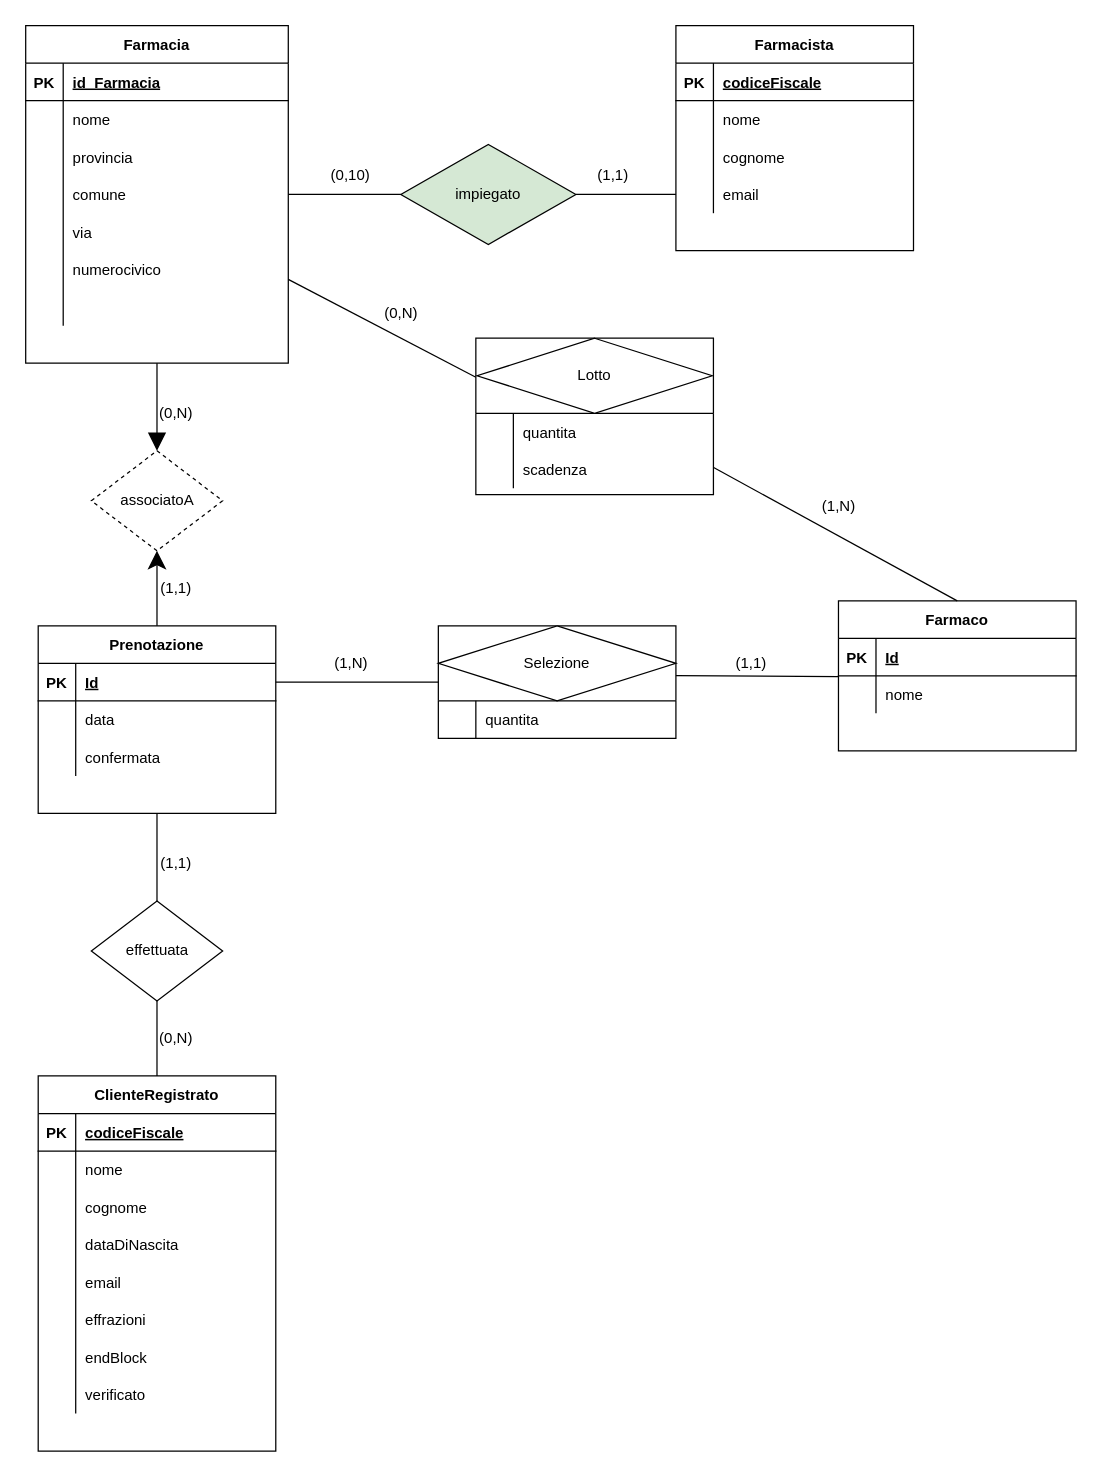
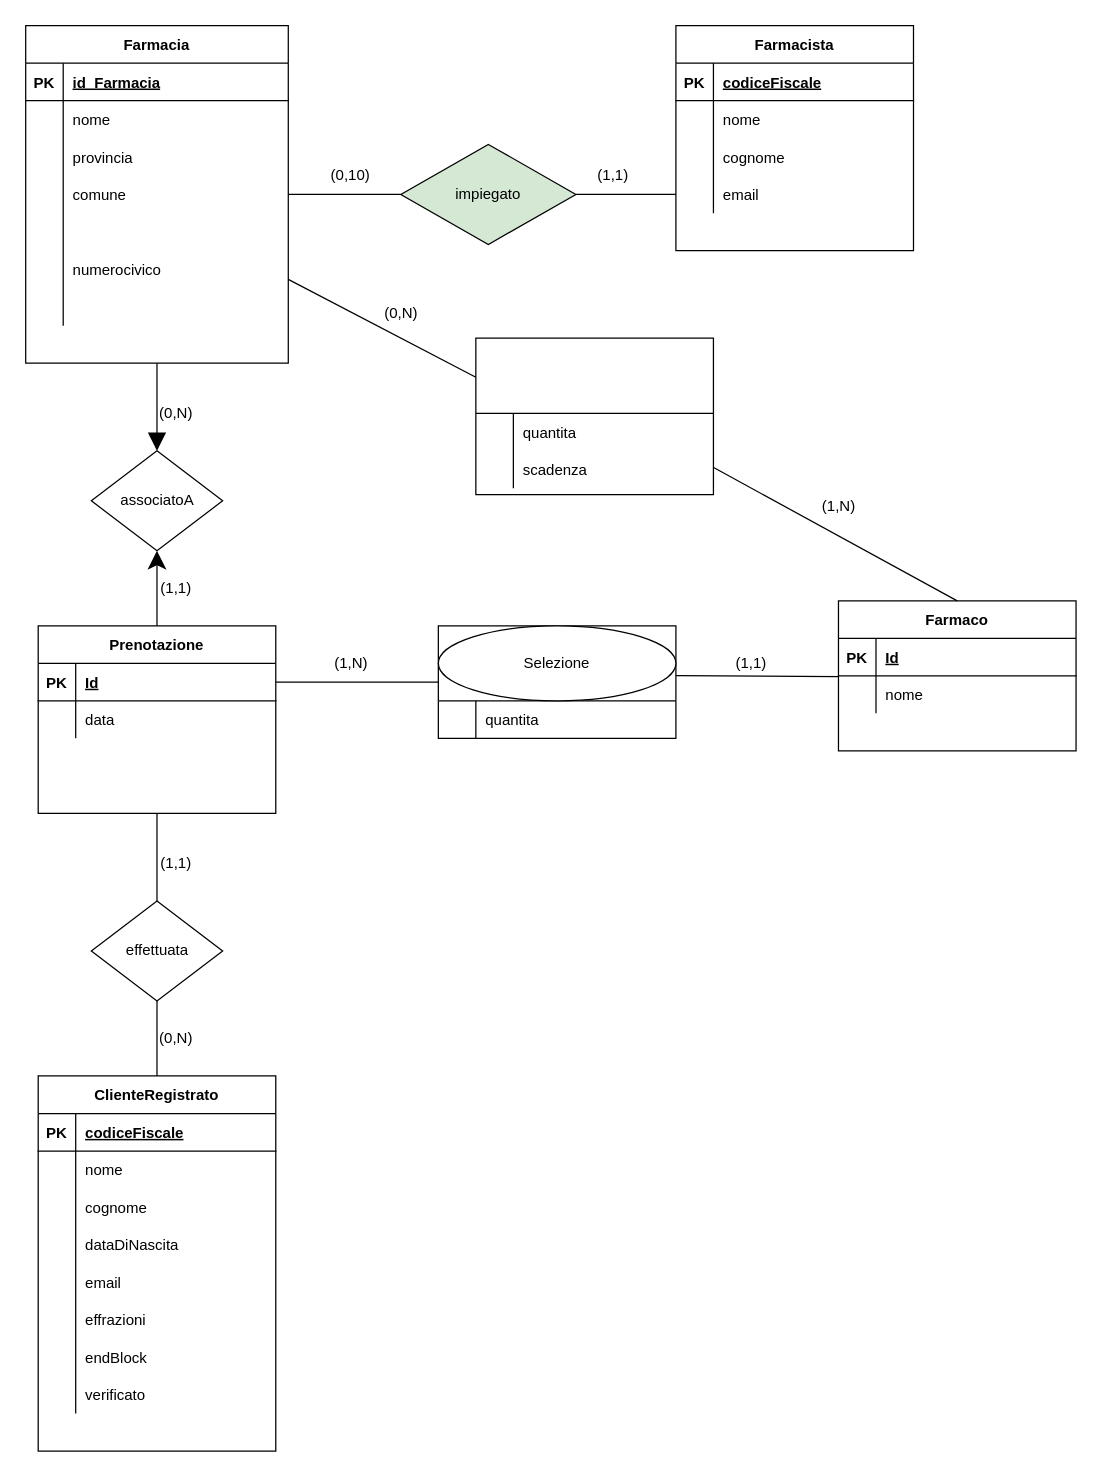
(176, 232) -> none
(594, 376) -> none
(157, 501) -> (157, 501)
(557, 663) -> (557, 663)
(176, 757) -> none
